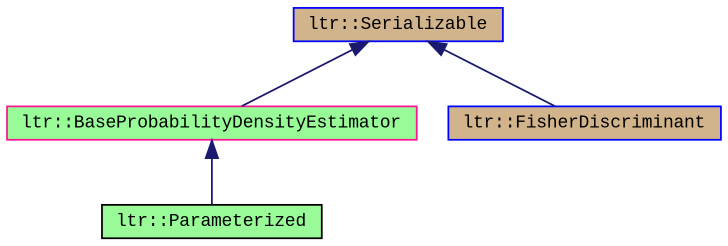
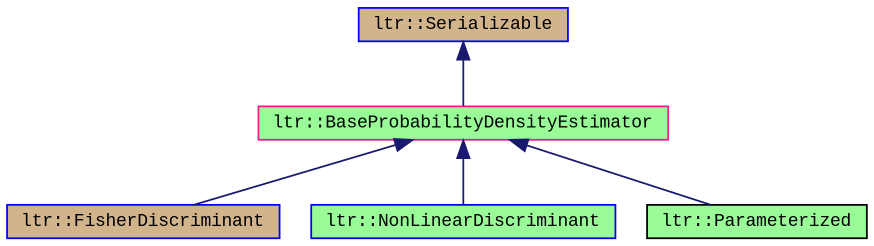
(499, 78) -> (295, 175)
none -> (463, 222)
